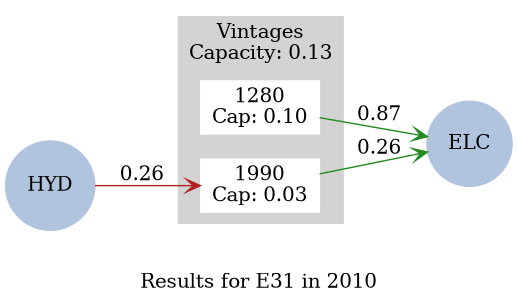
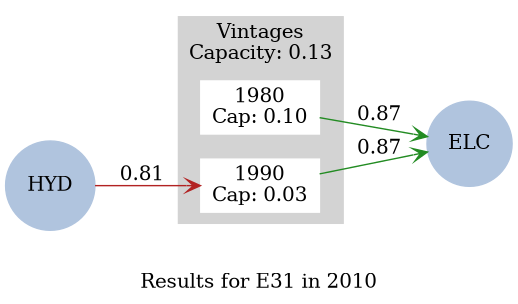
(260, 107) -> (260, 107)
(379, 149) -> (379, 149)
(142, 175) -> (142, 175)
